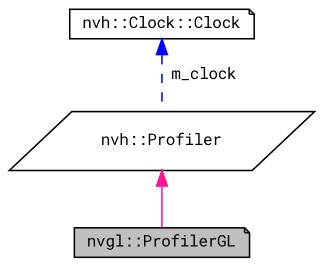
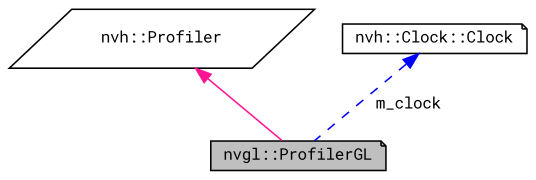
(162, 83) -> (360, 102)
